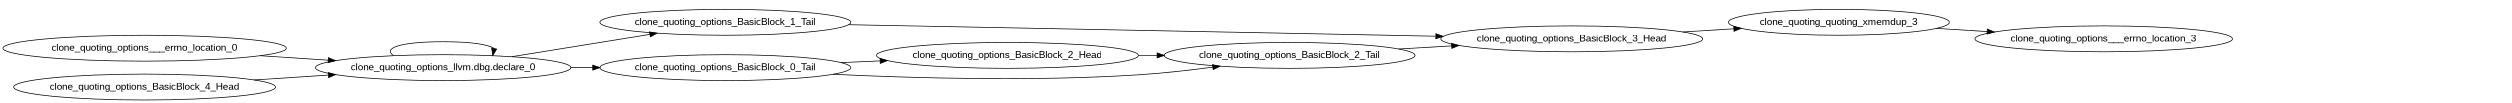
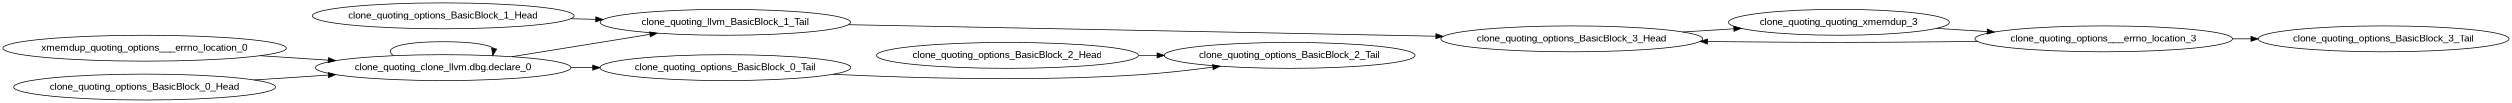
none -> (443, 16)
(725, 22) -> (725, 22)
none -> (2384, 39)
(1425, 47) -> (1843, 42)
(145, 48) -> (145, 48)
(861, 62) -> none
(443, 68) -> (443, 68)
(145, 87) -> (145, 87)
